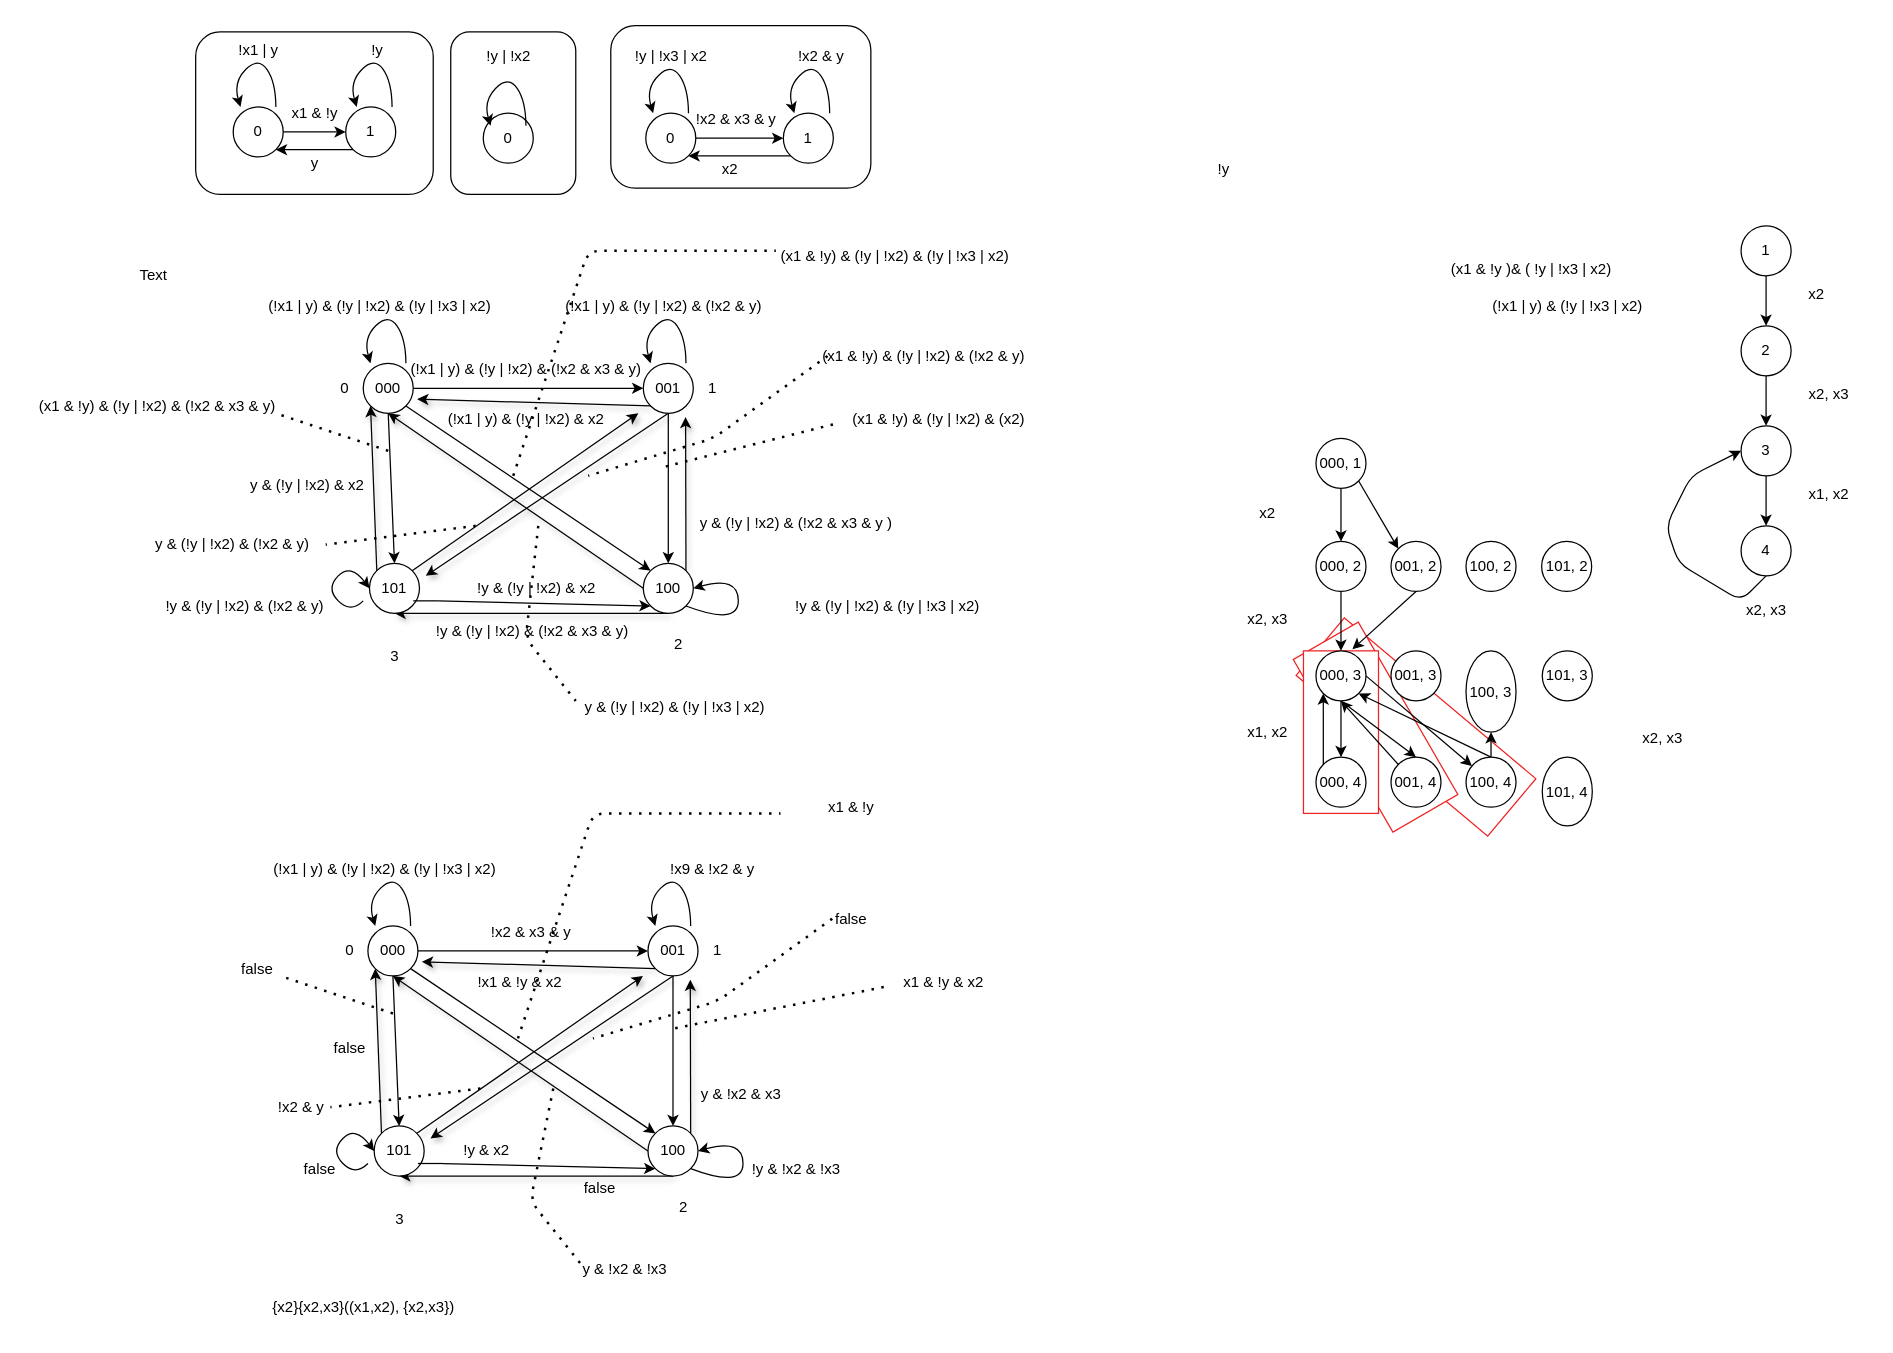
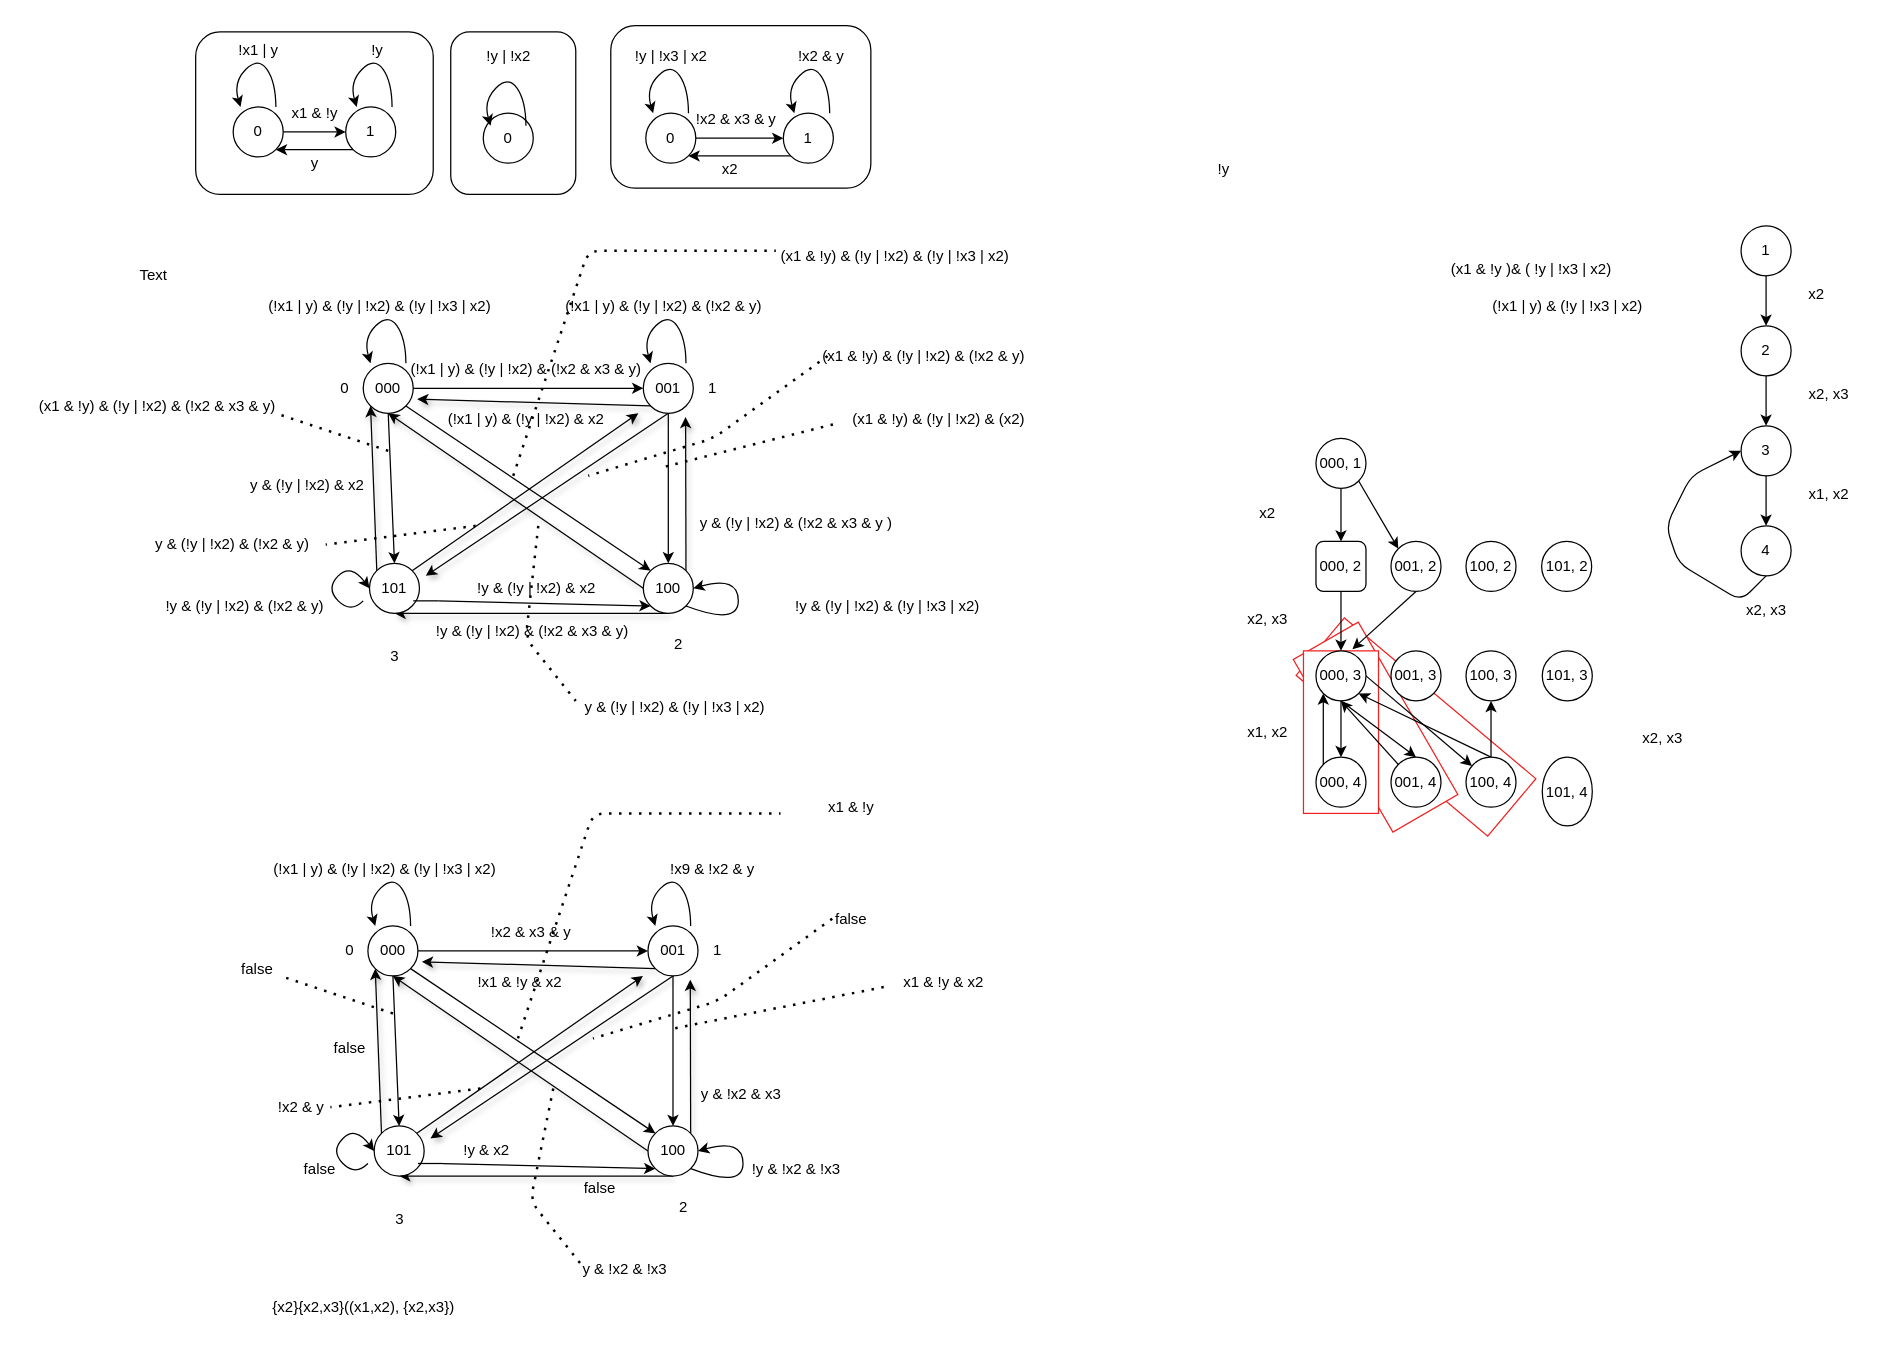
(1341, 566) -> (1341, 566)
(1491, 691) -> (1491, 676)
